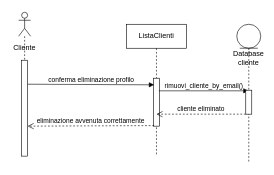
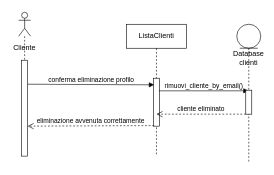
(249, 67) -> (249, 63)
